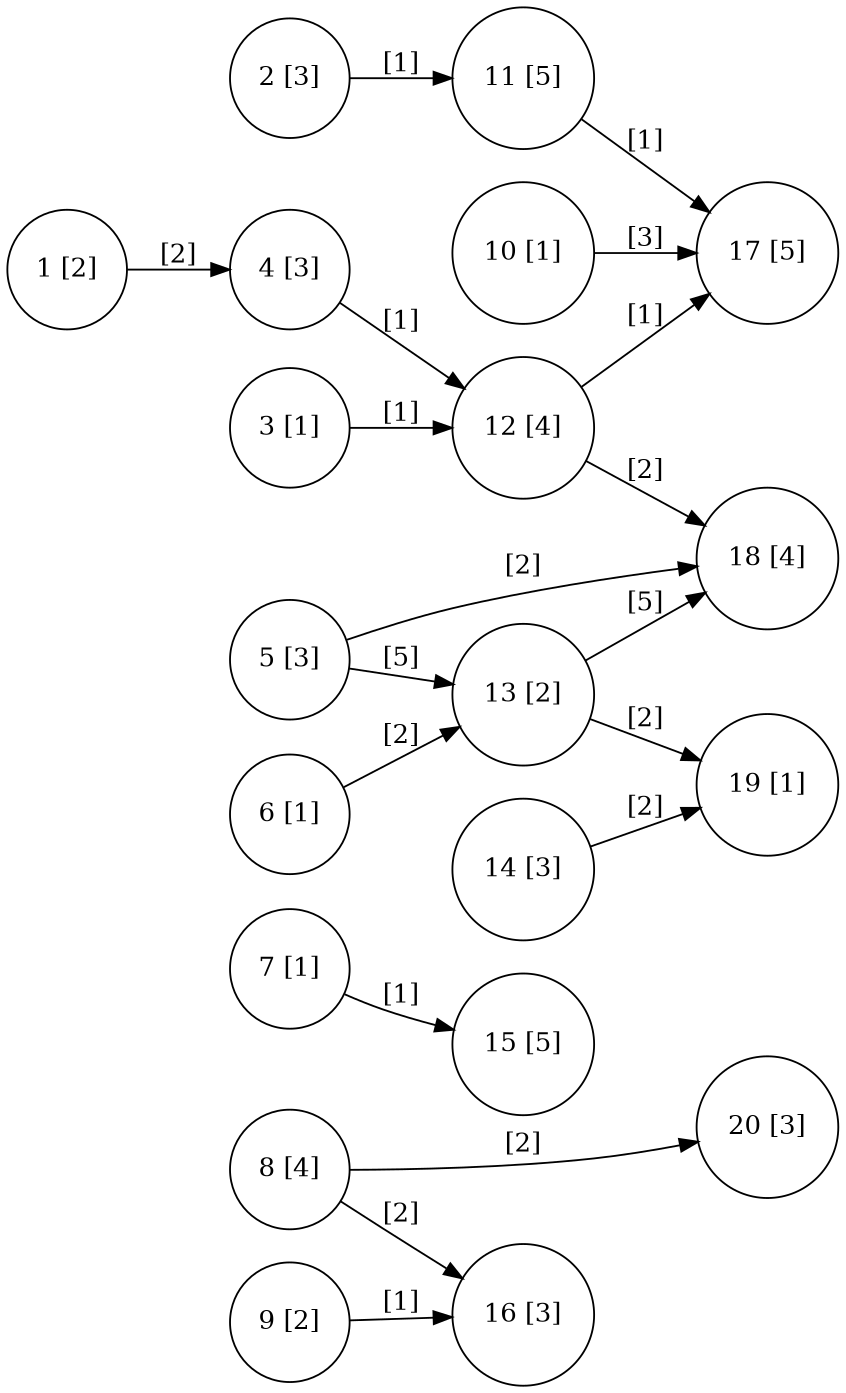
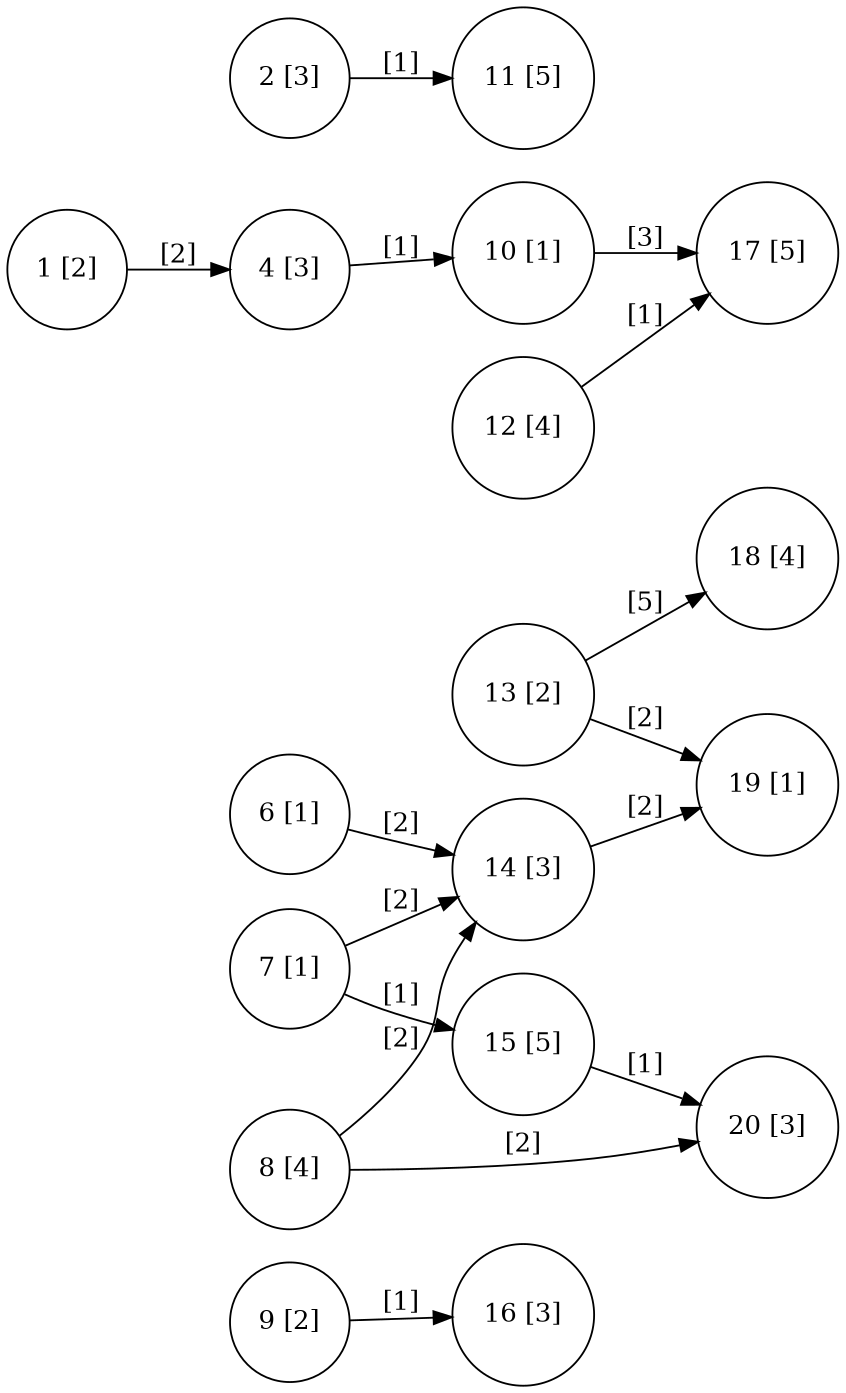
(638, 160) -> none
(394, 340) -> (392, 262)
(290, 428) -> none
(637, 489) -> none
(290, 660) -> none
(393, 761) -> (391, 840)
none -> (393, 925)
none -> (636, 1083)
(393, 1235) -> (422, 1049)
